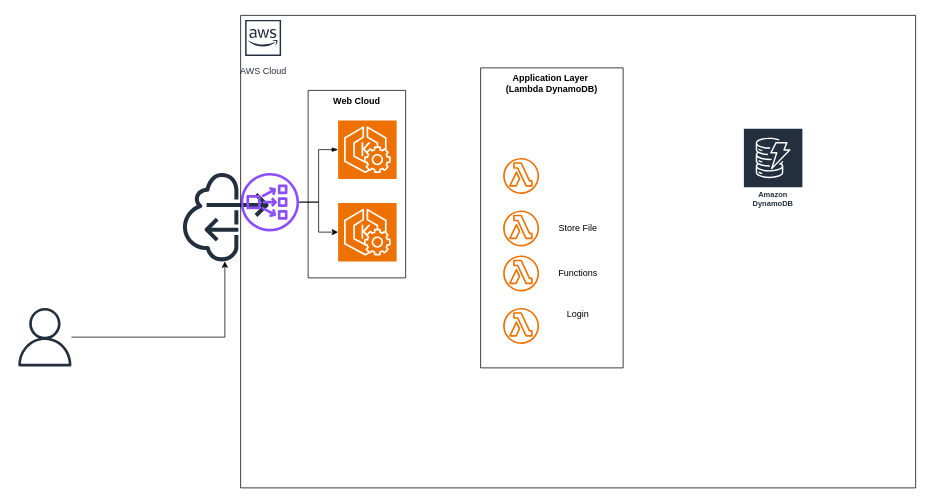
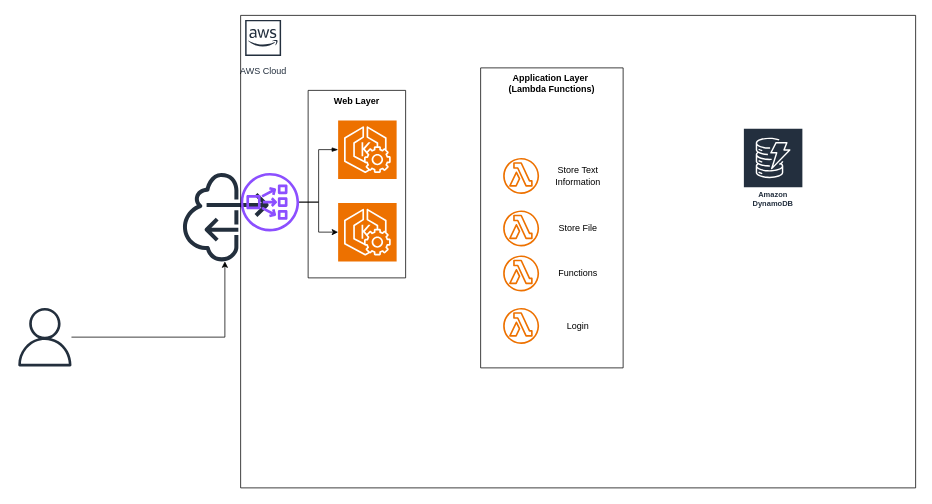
(551, 78) -> (551, 78)
(356, 101) -> (356, 101)
none -> (578, 176)
(578, 315) -> (578, 326)
